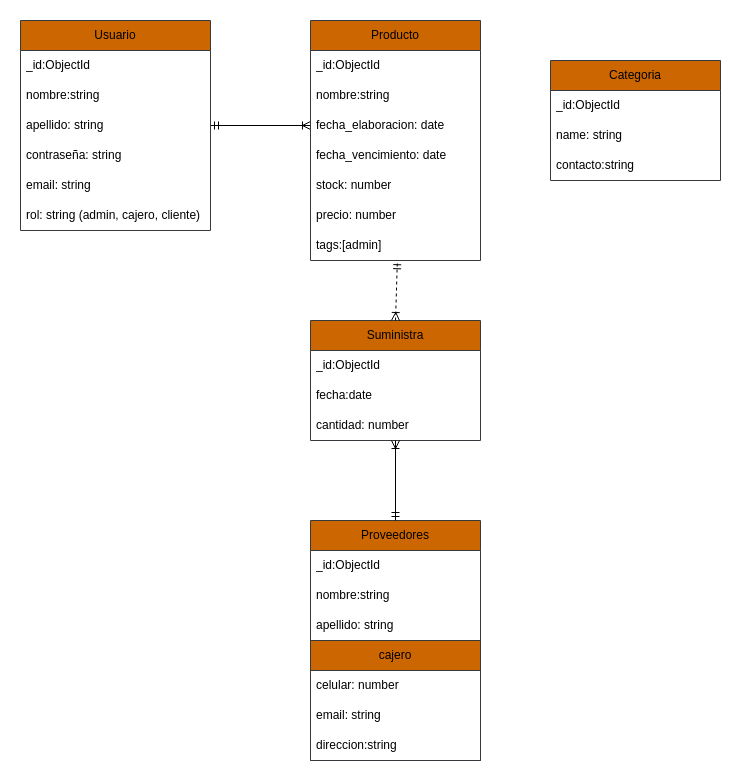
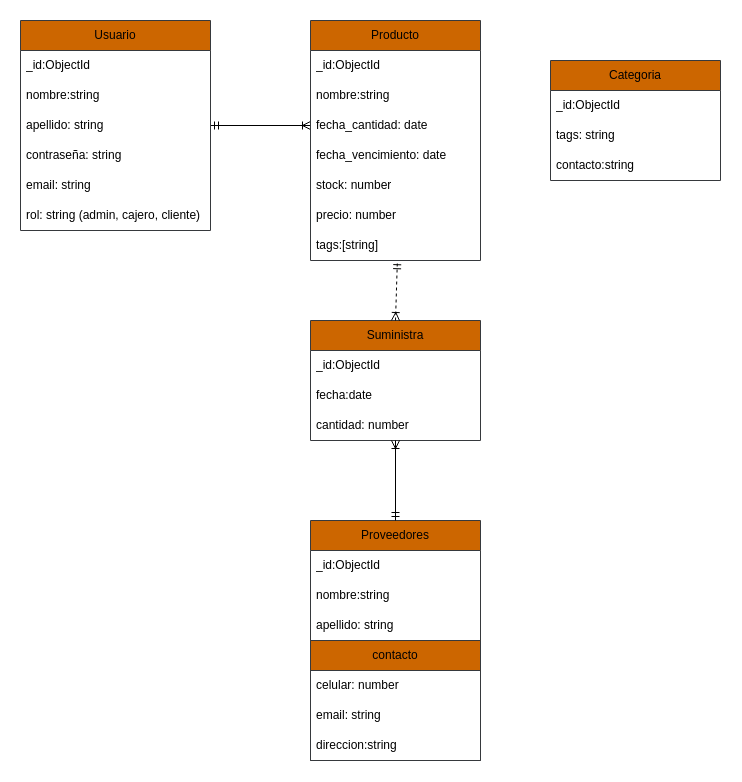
(388, 126) -> (379, 126)
(592, 136) -> (592, 136)
(354, 246) -> (357, 246)
(396, 656) -> (396, 656)
